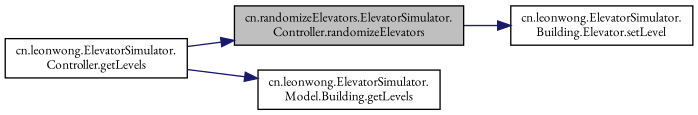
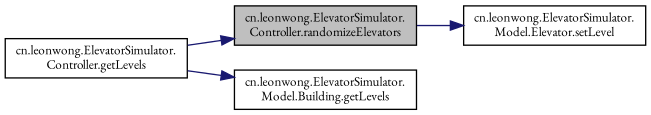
(349, 26) -> (325, 26)
(602, 26) -> (555, 26)
